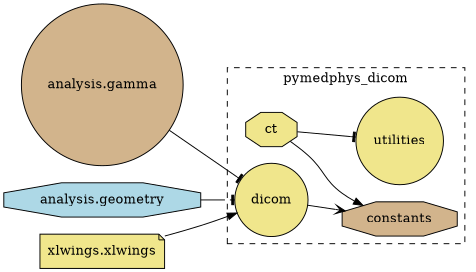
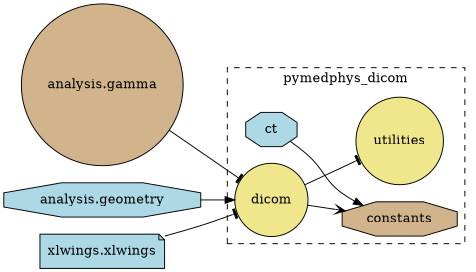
(271, 130) -> (271, 130)
(324, 134) -> (331, 172)
(213, 200) -> (213, 200)
(199, 226) -> (199, 226)
(102, 251) -> (102, 251)
